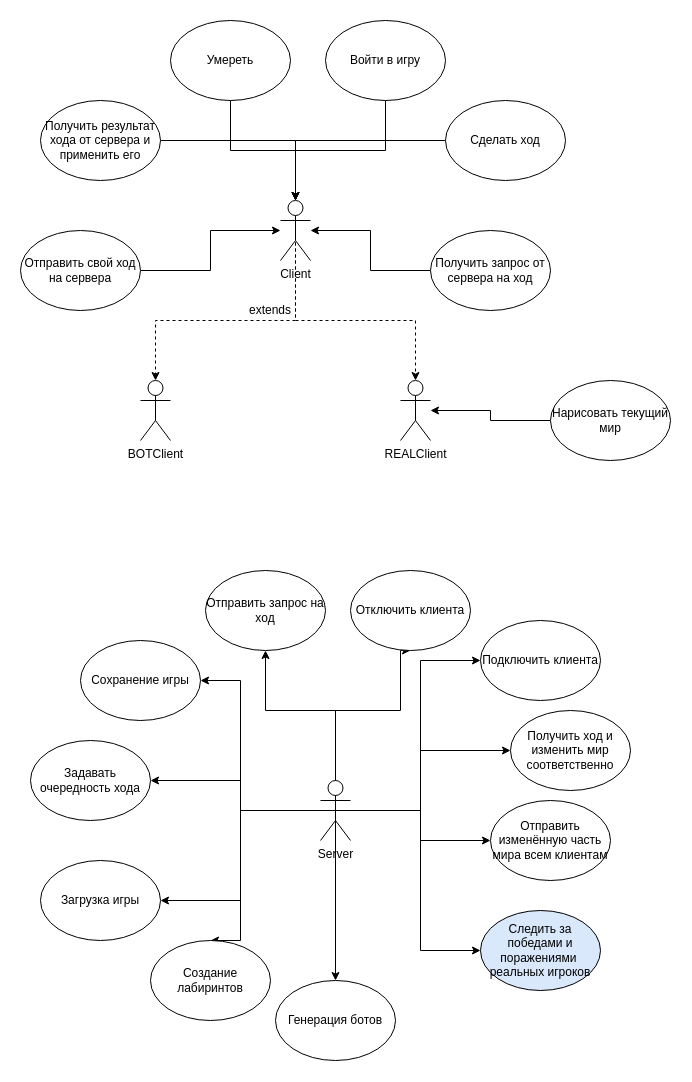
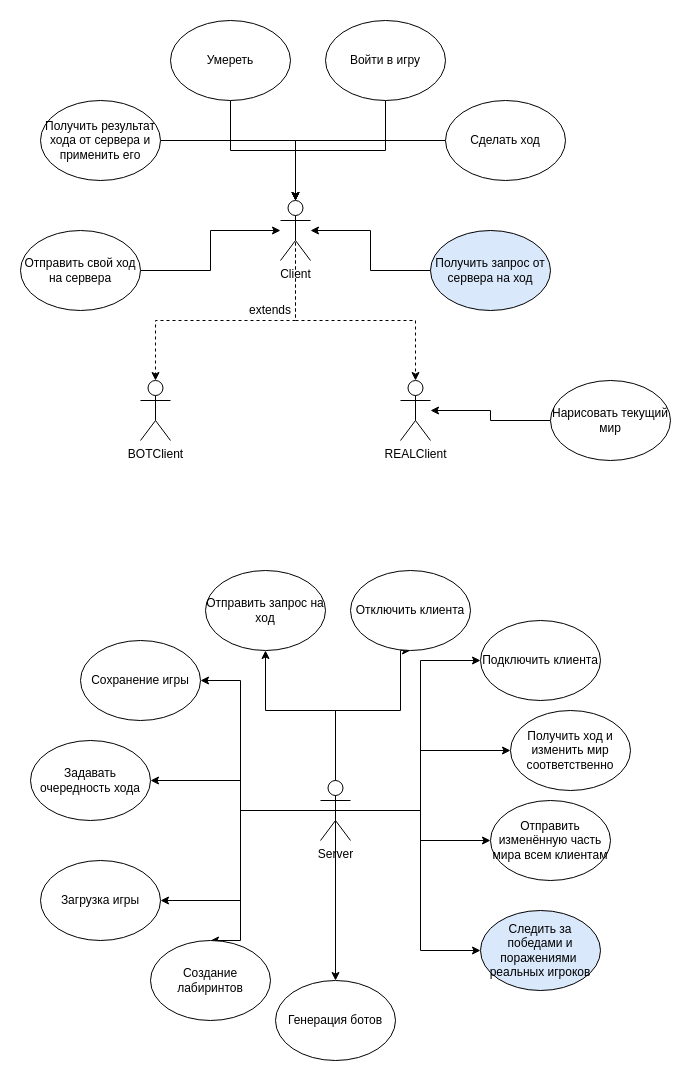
(491, 271) -> (491, 271)
